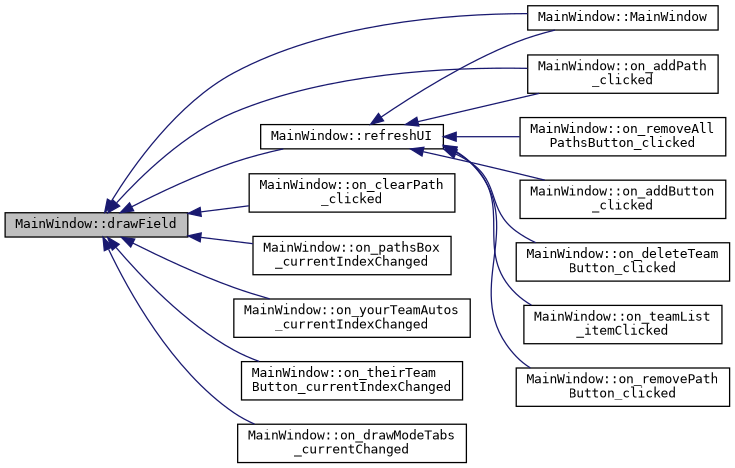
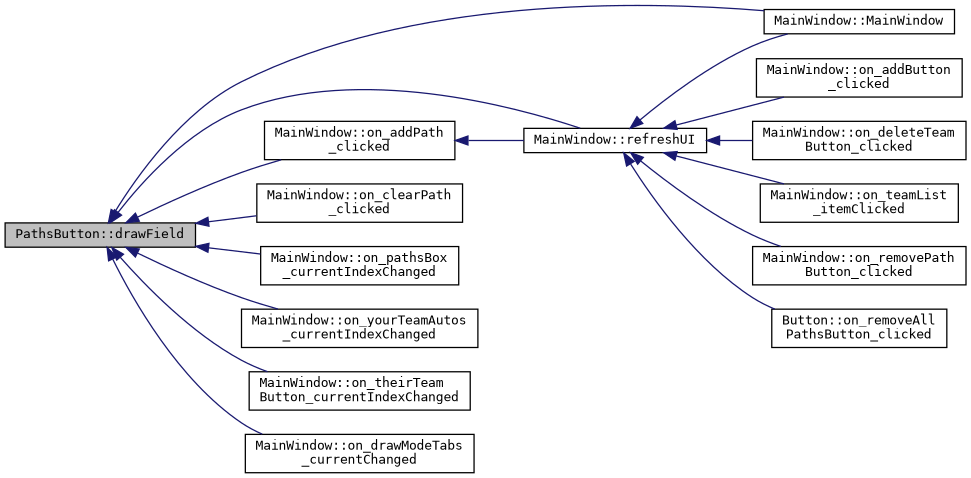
(478, 108) -> (496, 140)
(623, 137) -> (859, 328)
(96, 225) -> (100, 235)
